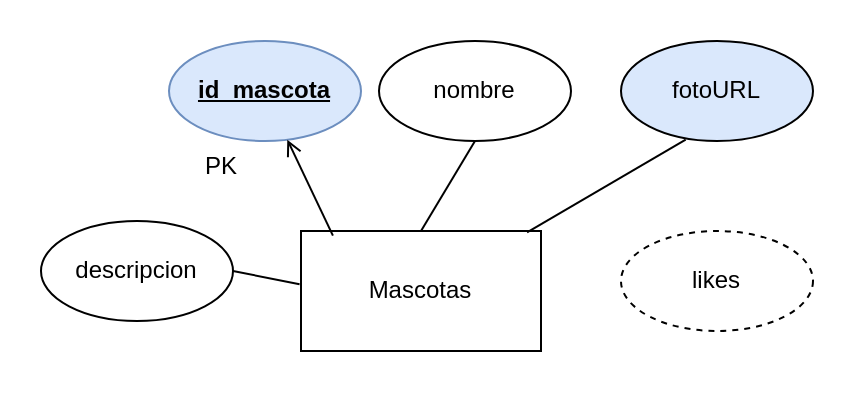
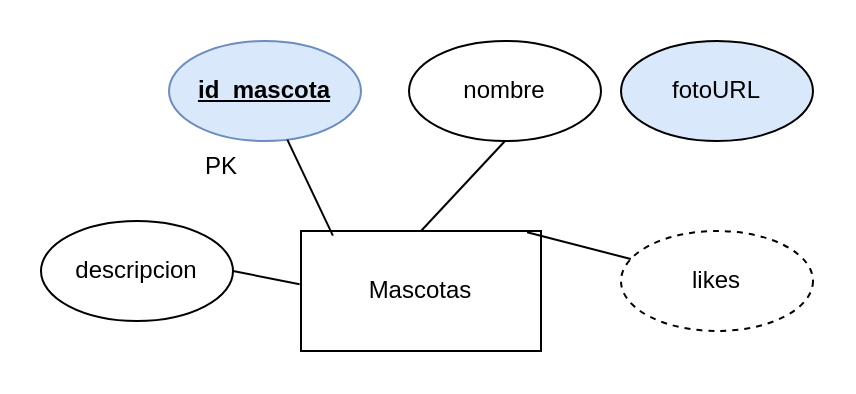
(475, 91) -> (505, 91)
(290, 146) -> (290, 145)
(606, 186) -> (578, 246)
